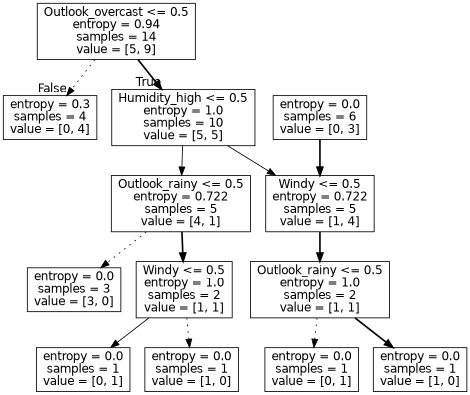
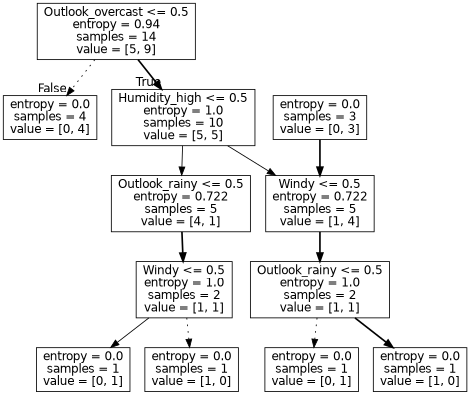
(50, 118) -> (50, 118)
(320, 118) -> (320, 118)
(74, 290) -> none
